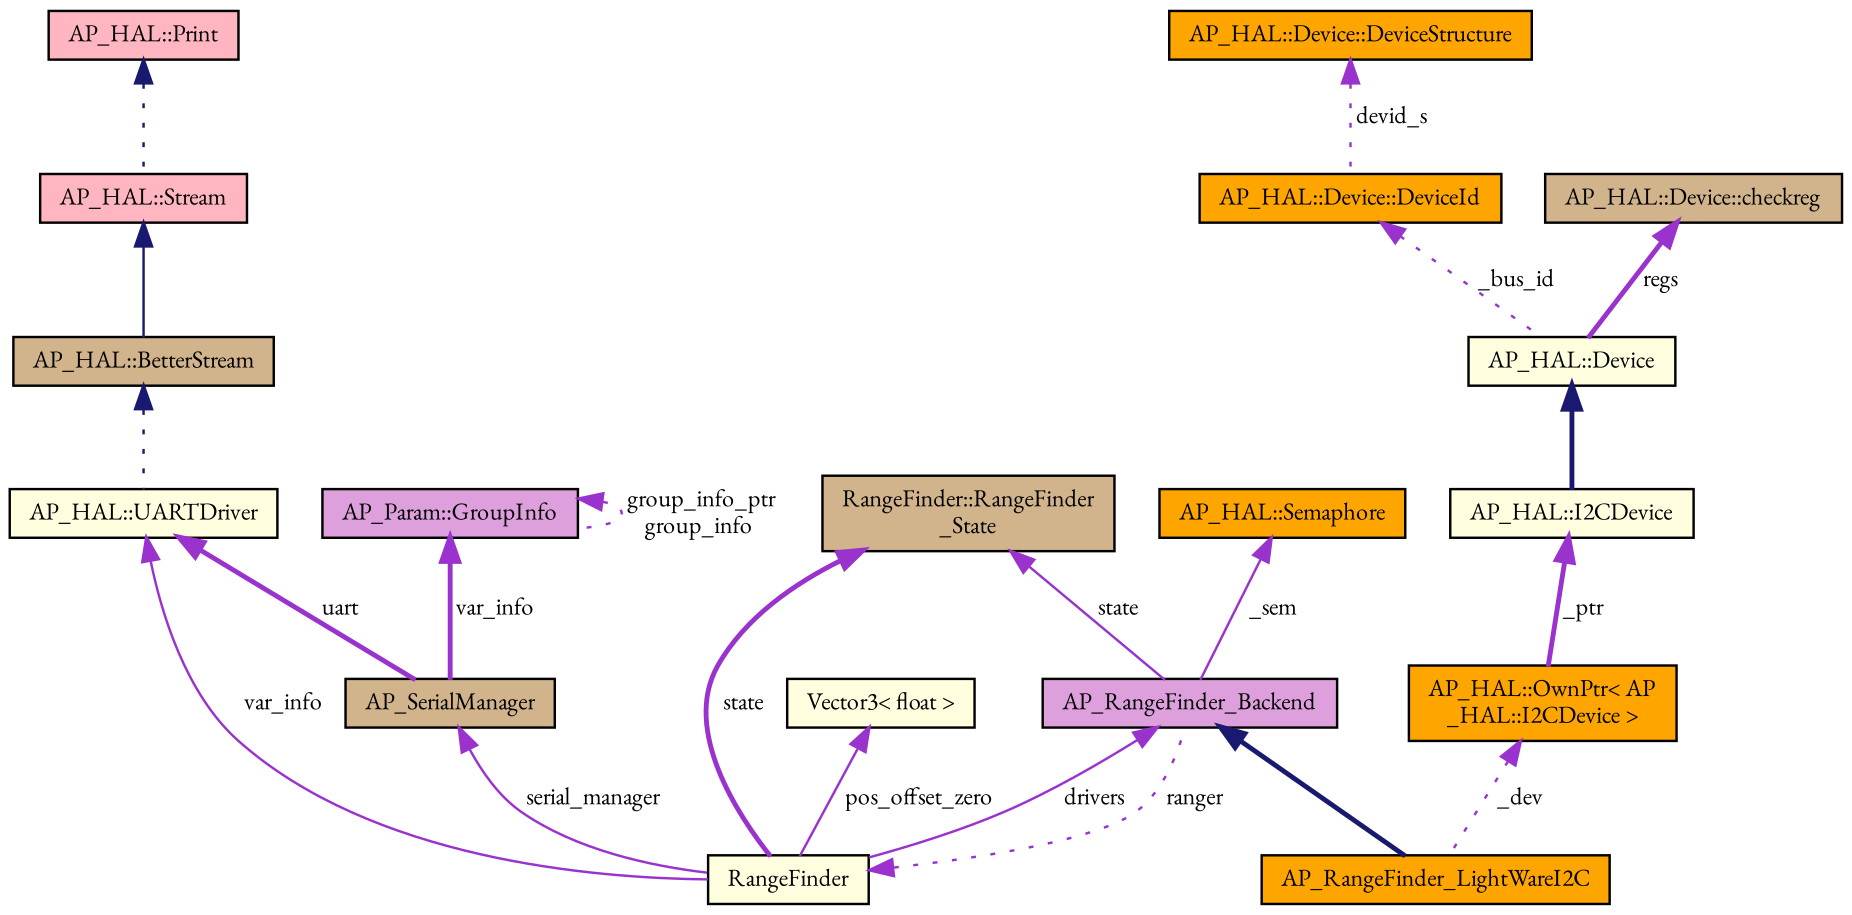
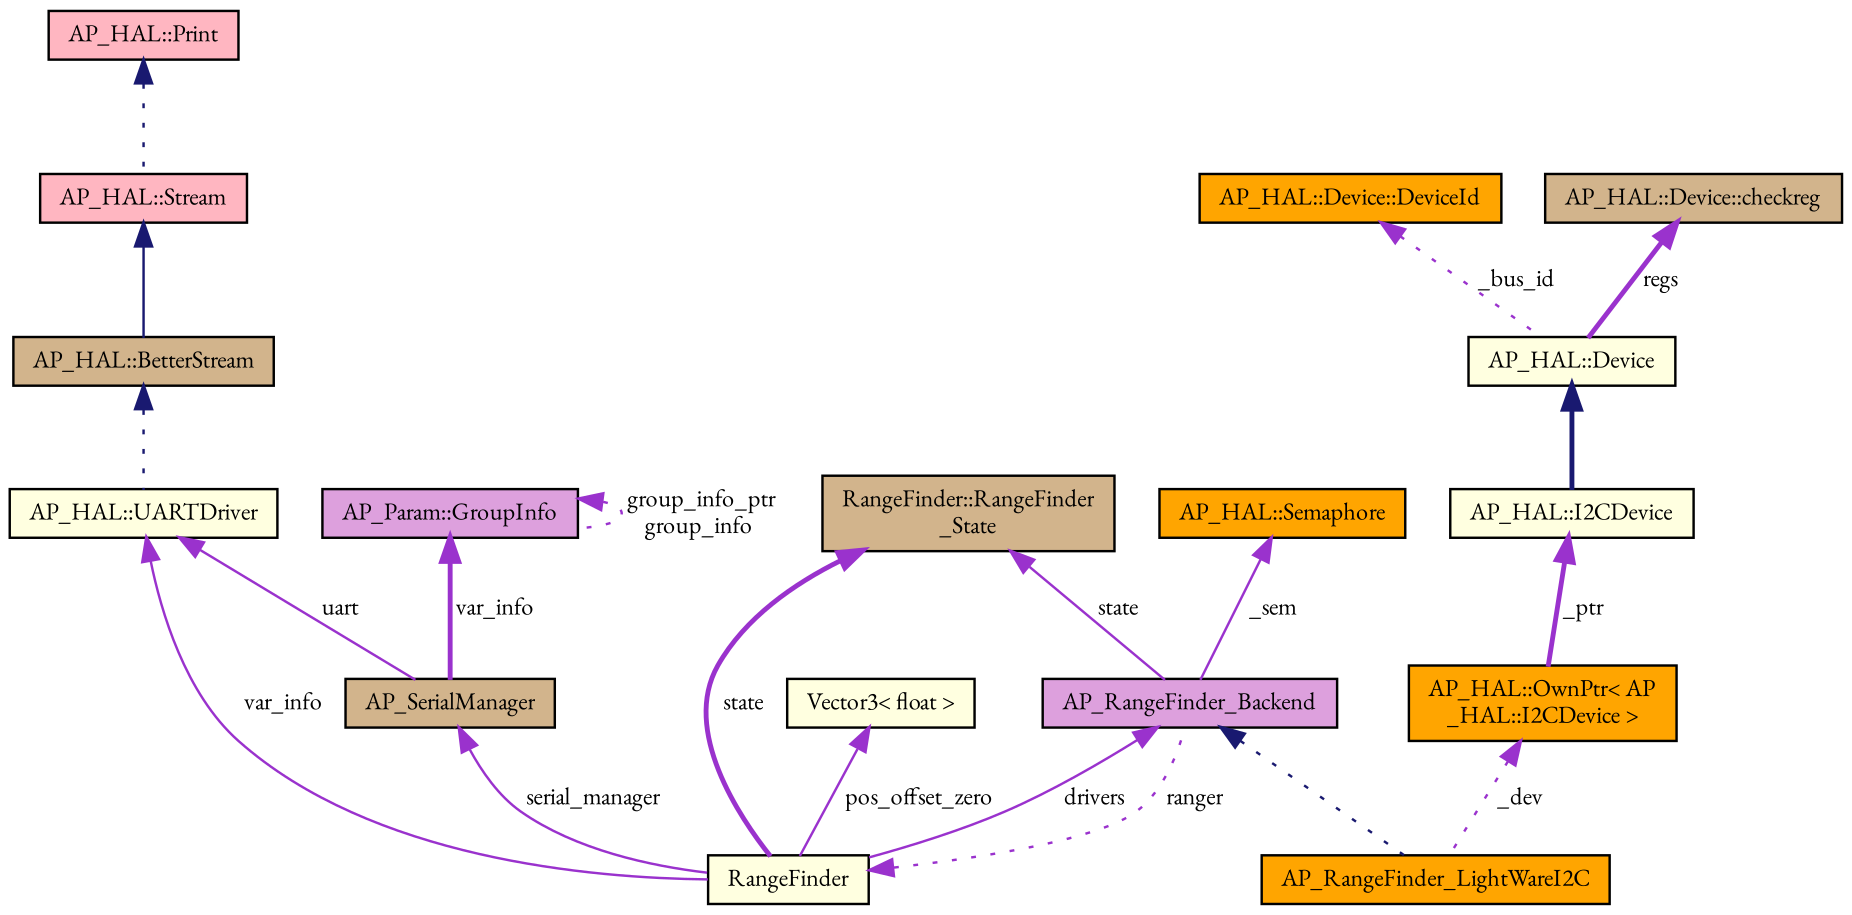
(1350, 35) -> none
(308, 615) -> (308, 615)
(1323, 798) -> (1323, 798)
